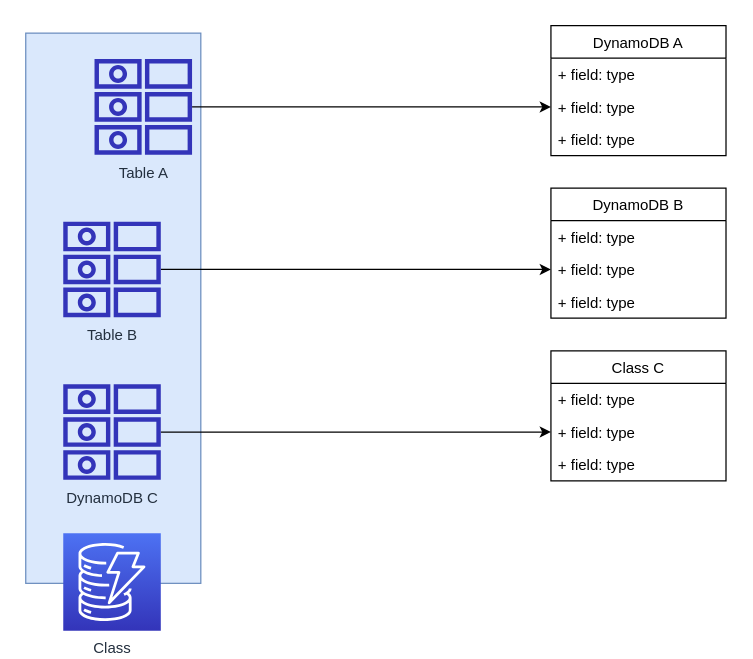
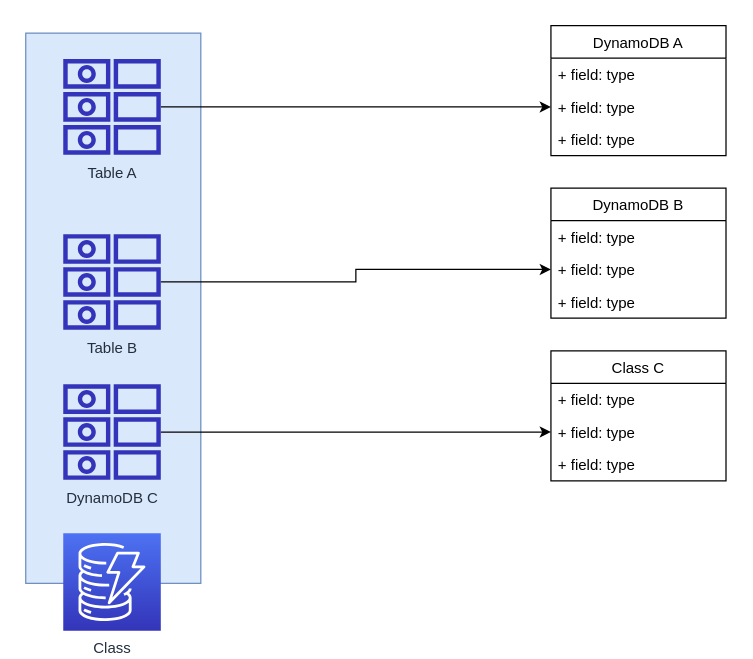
(143, 107) -> (112, 107)
(112, 269) -> (112, 282)
